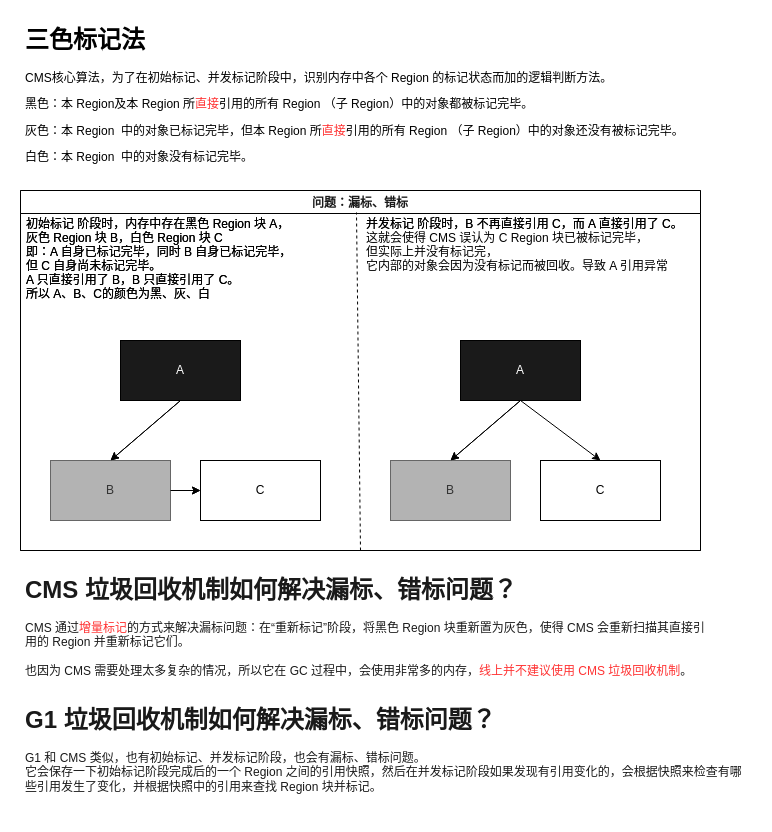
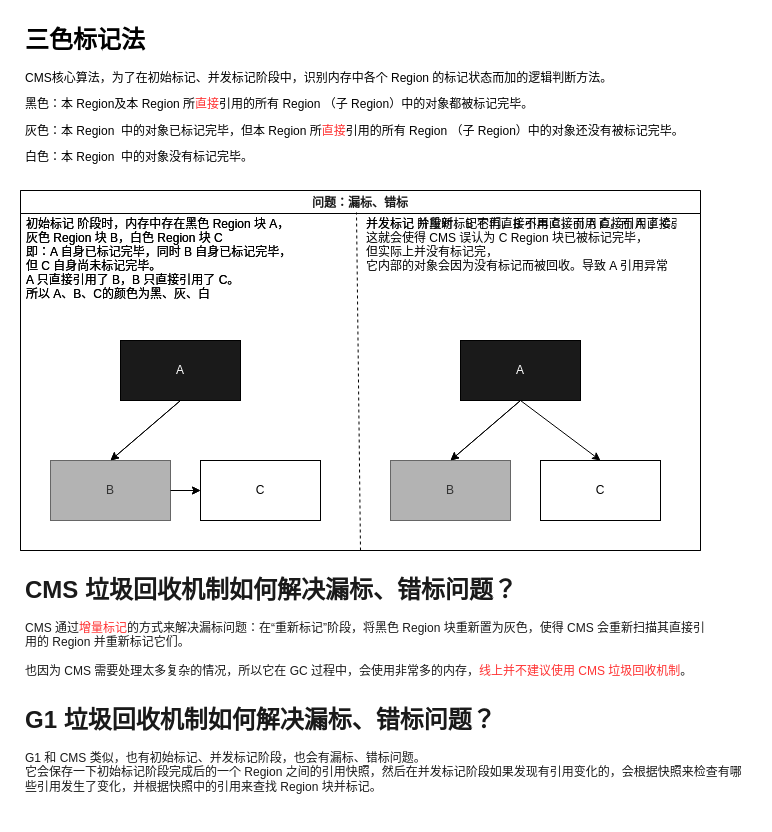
(522, 224) -> (546, 224)
